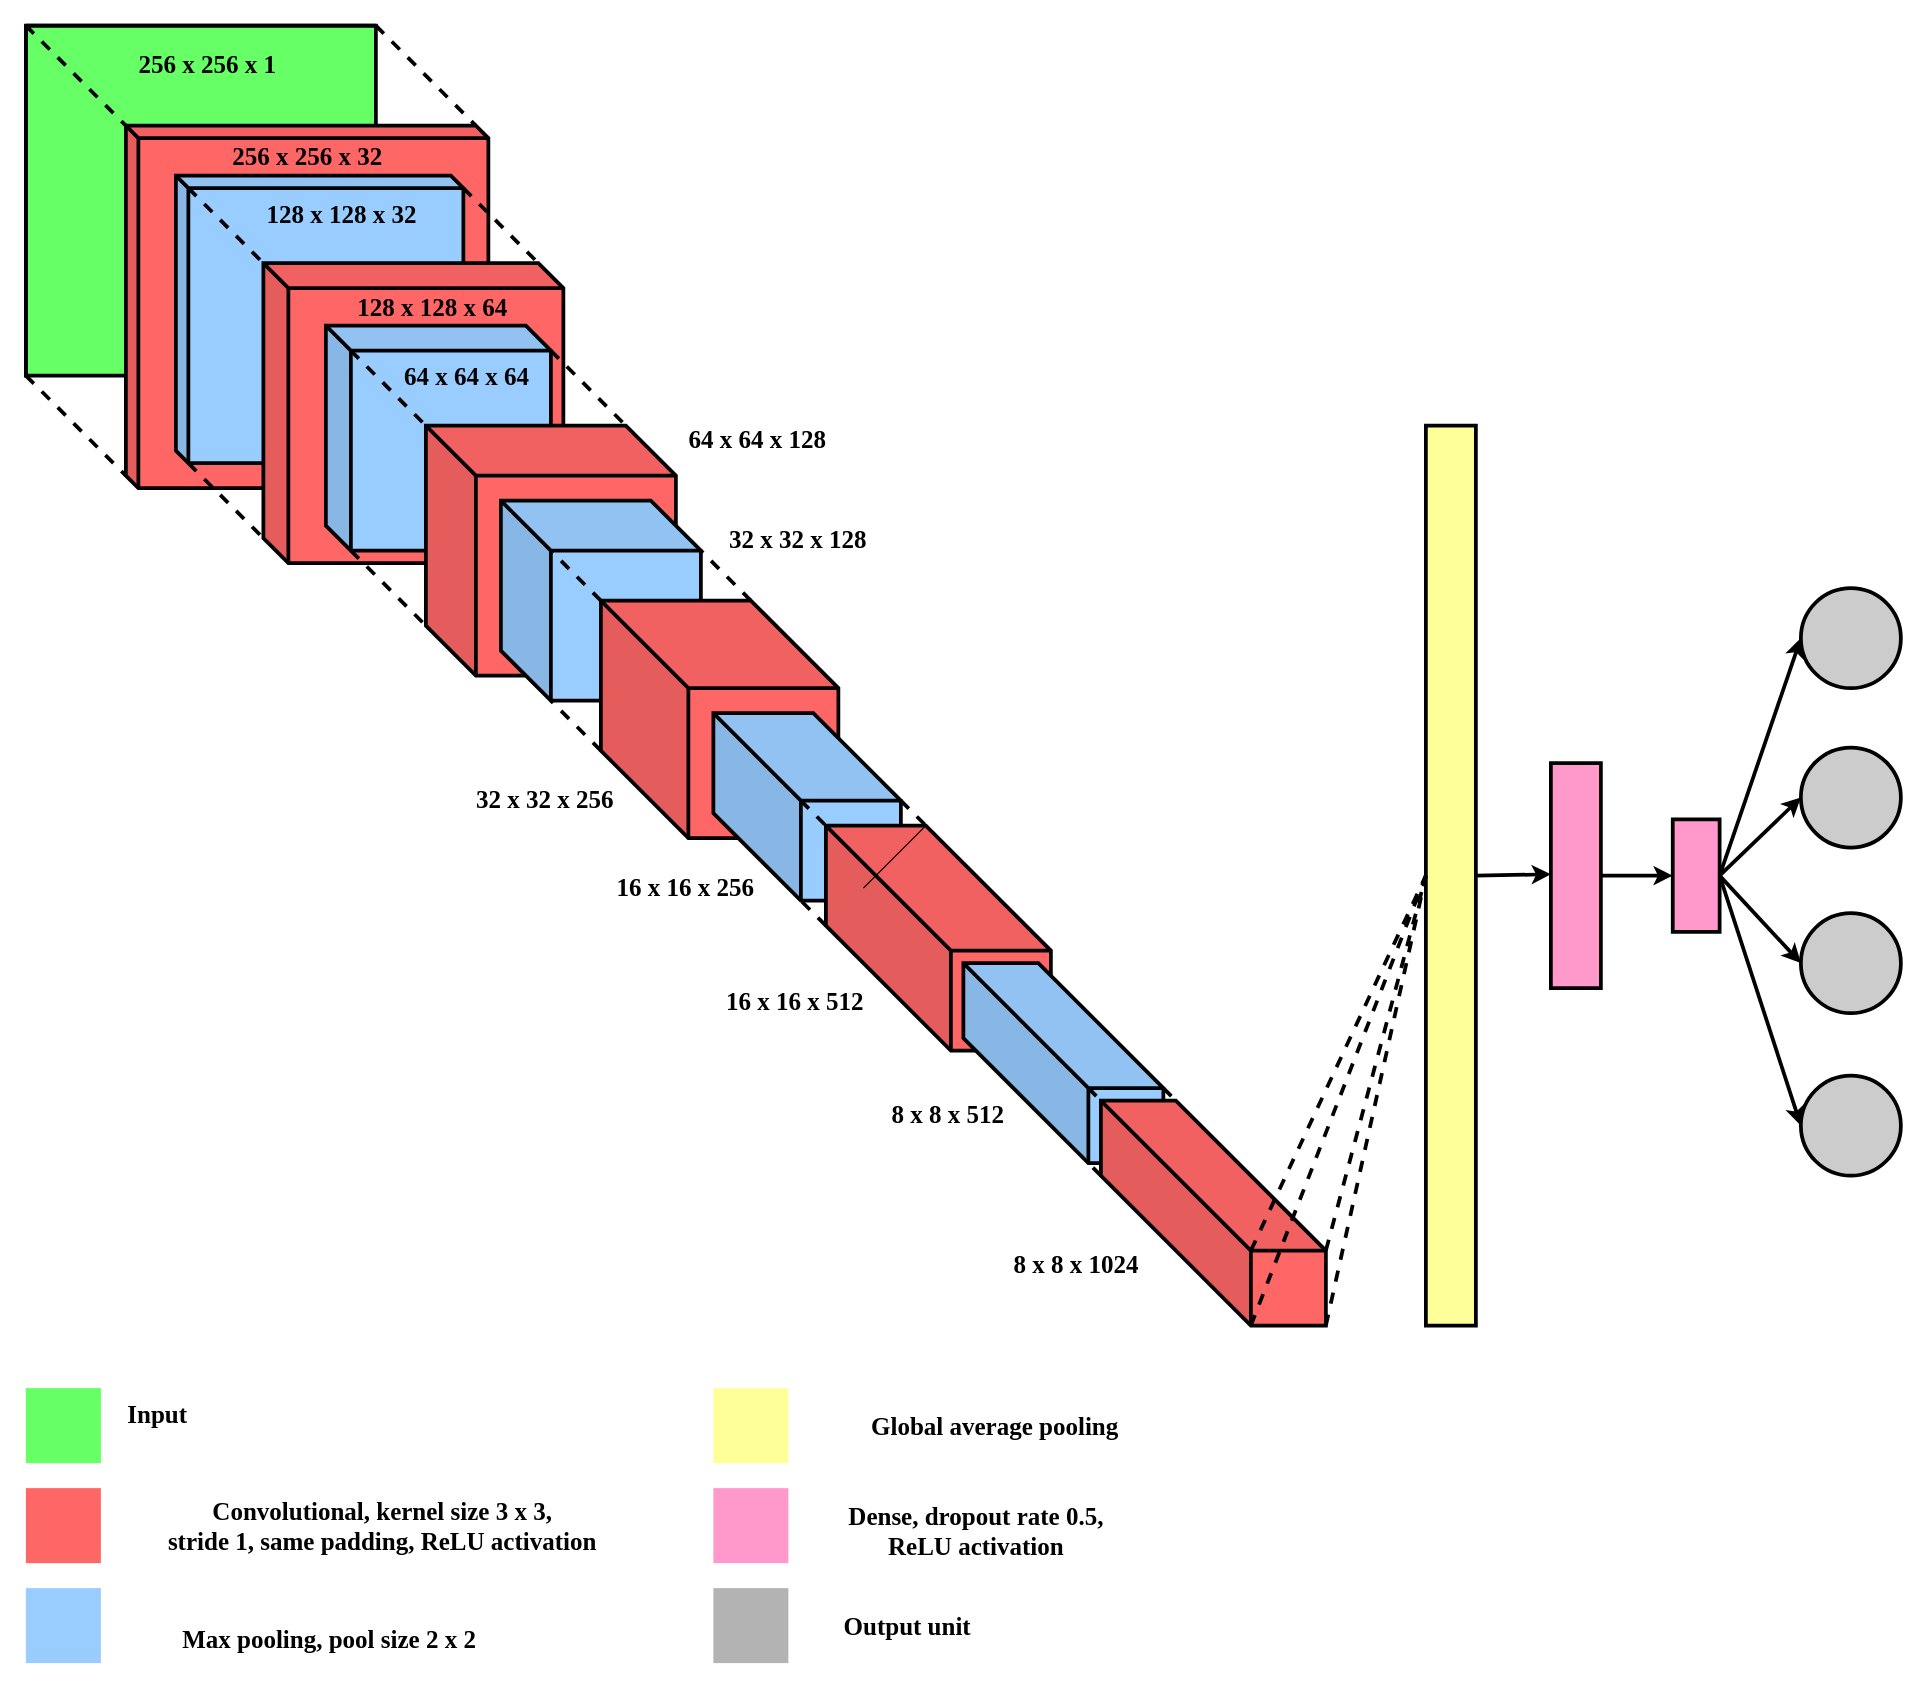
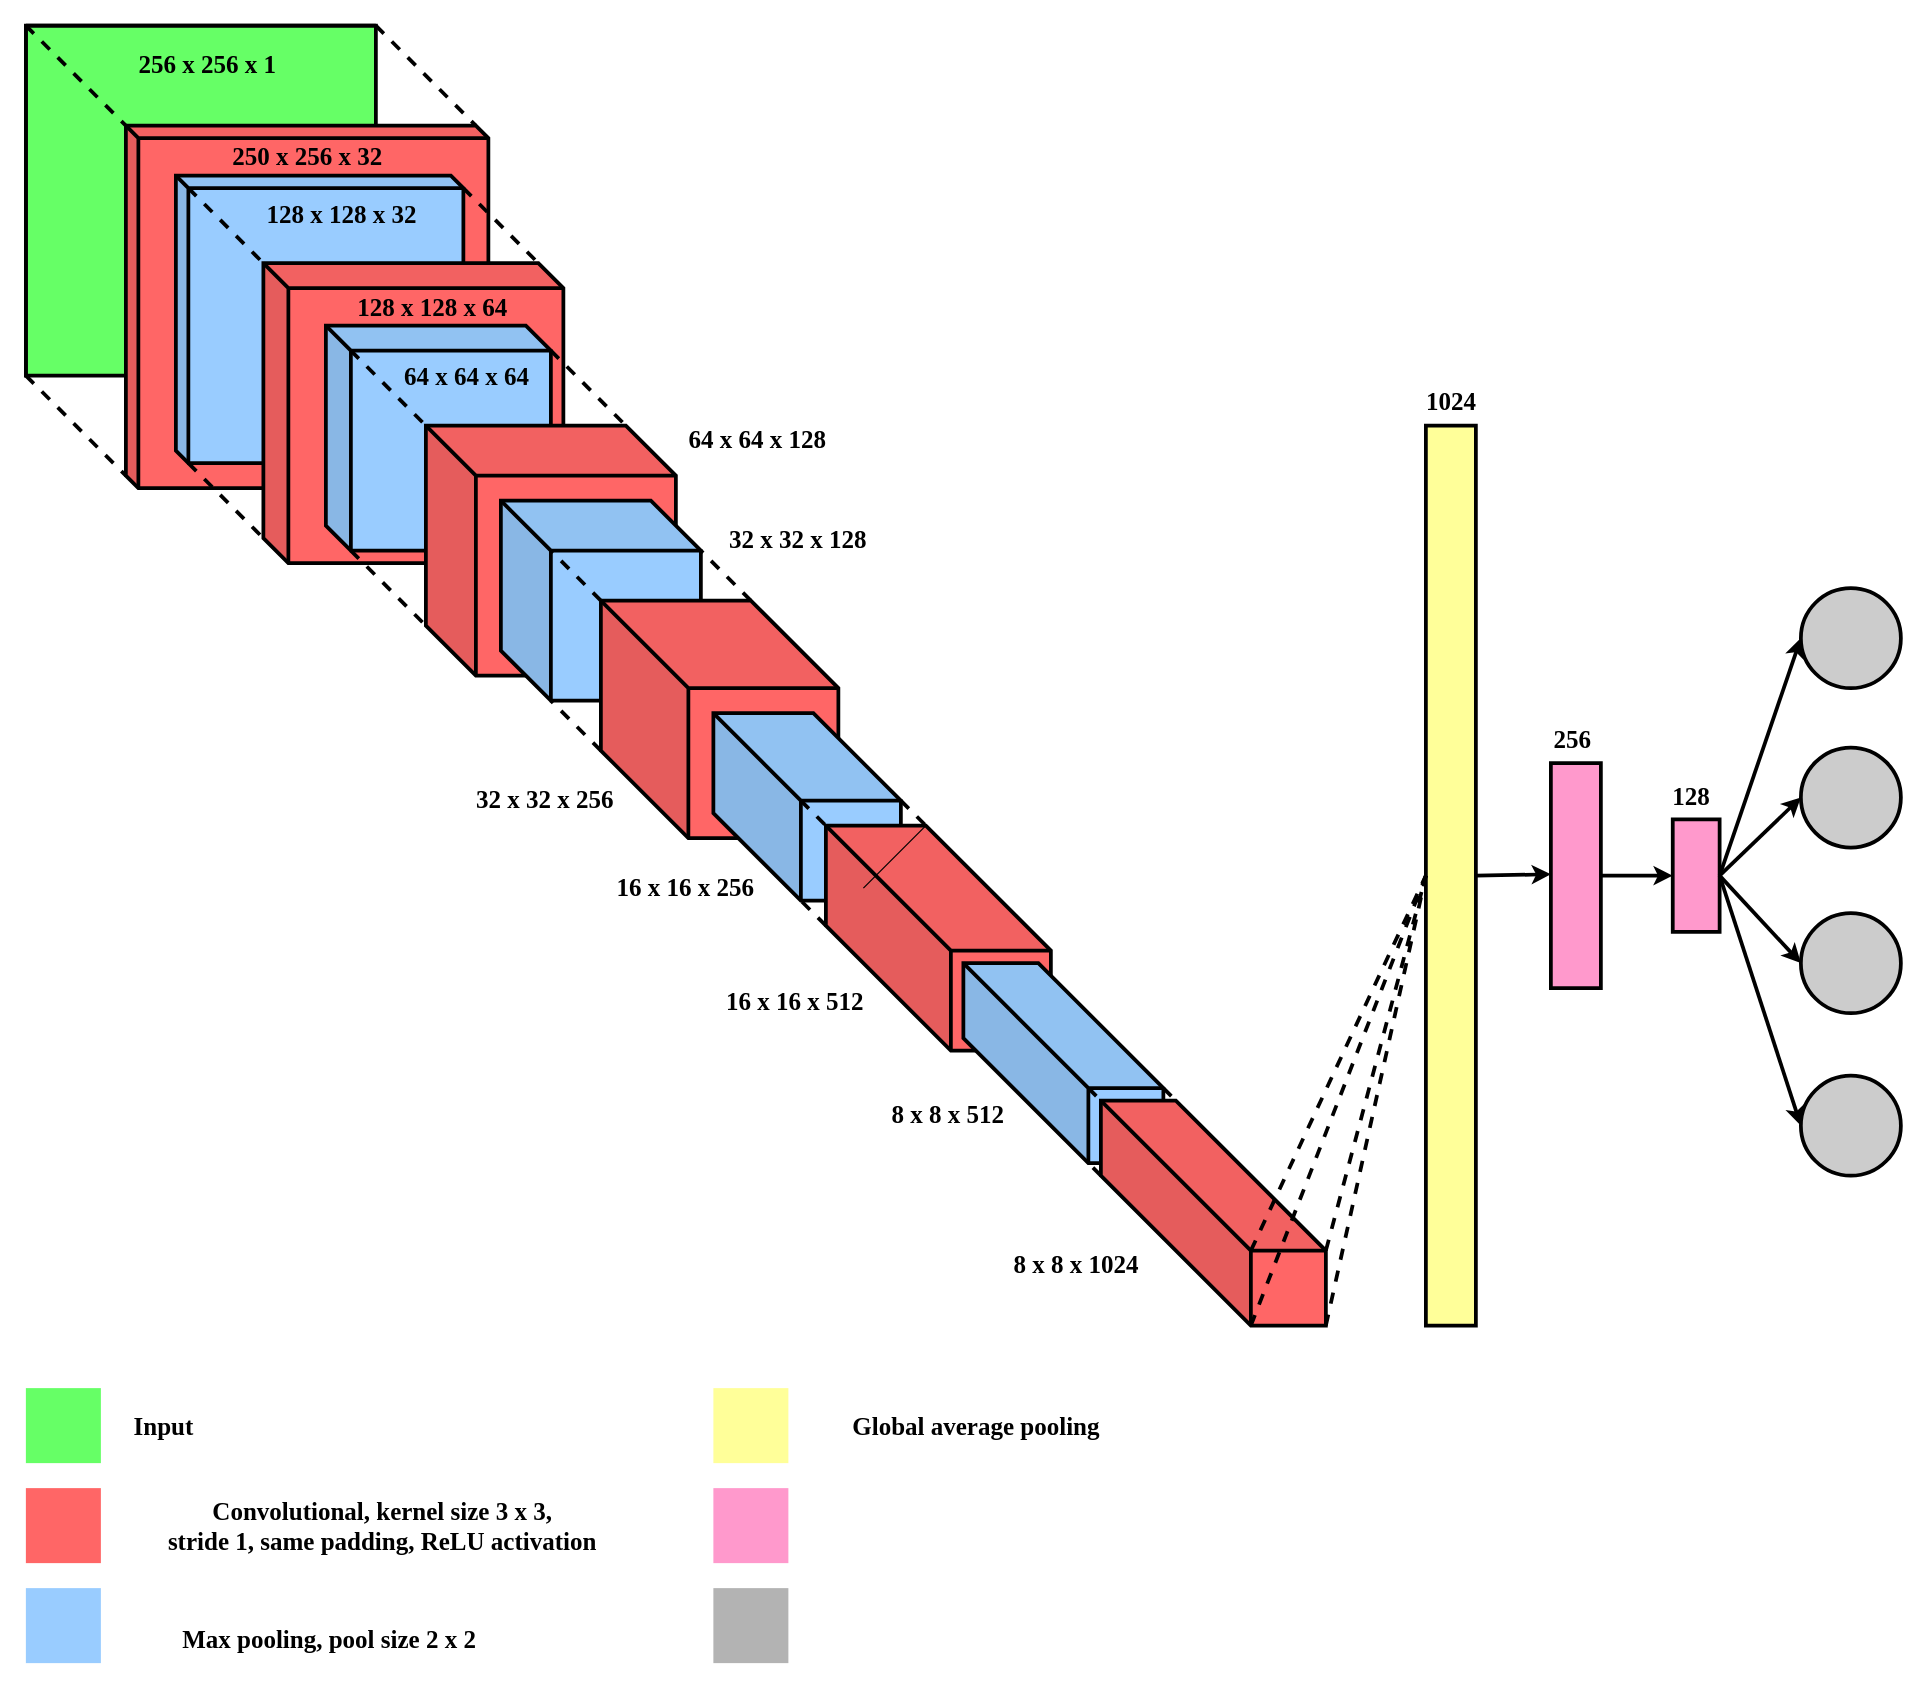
(308, 156) -> (308, 156)
none -> (1451, 401)
none -> (1572, 738)
none -> (1691, 796)
(157, 1413) -> (163, 1426)
(994, 1426) -> (976, 1426)
(976, 1531) -> none
(907, 1626) -> none
